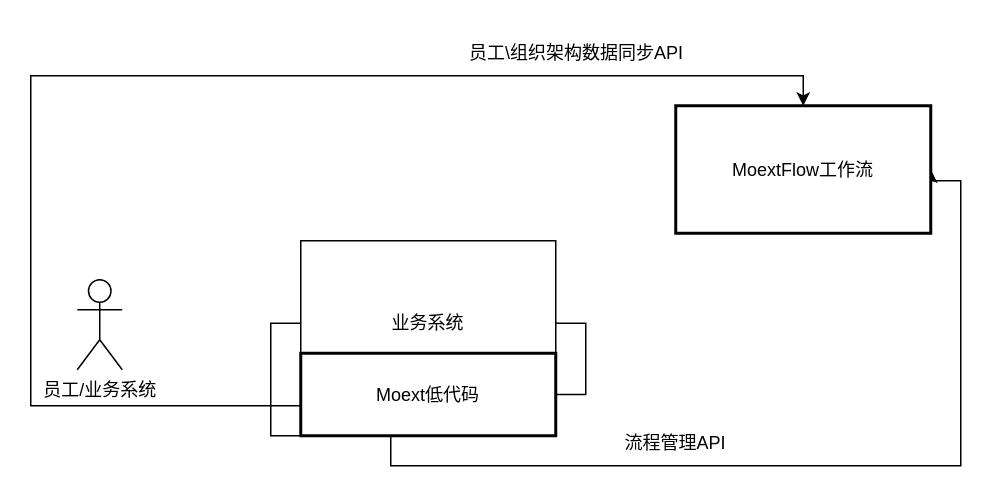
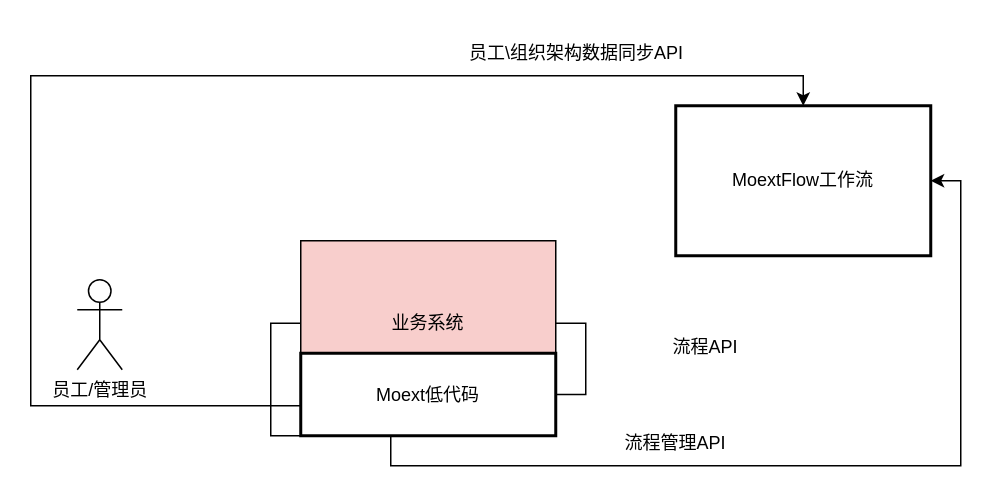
(803, 170) -> (803, 181)
(428, 323) -> (428, 323)
none -> (706, 347)
(101, 391) -> (101, 391)
